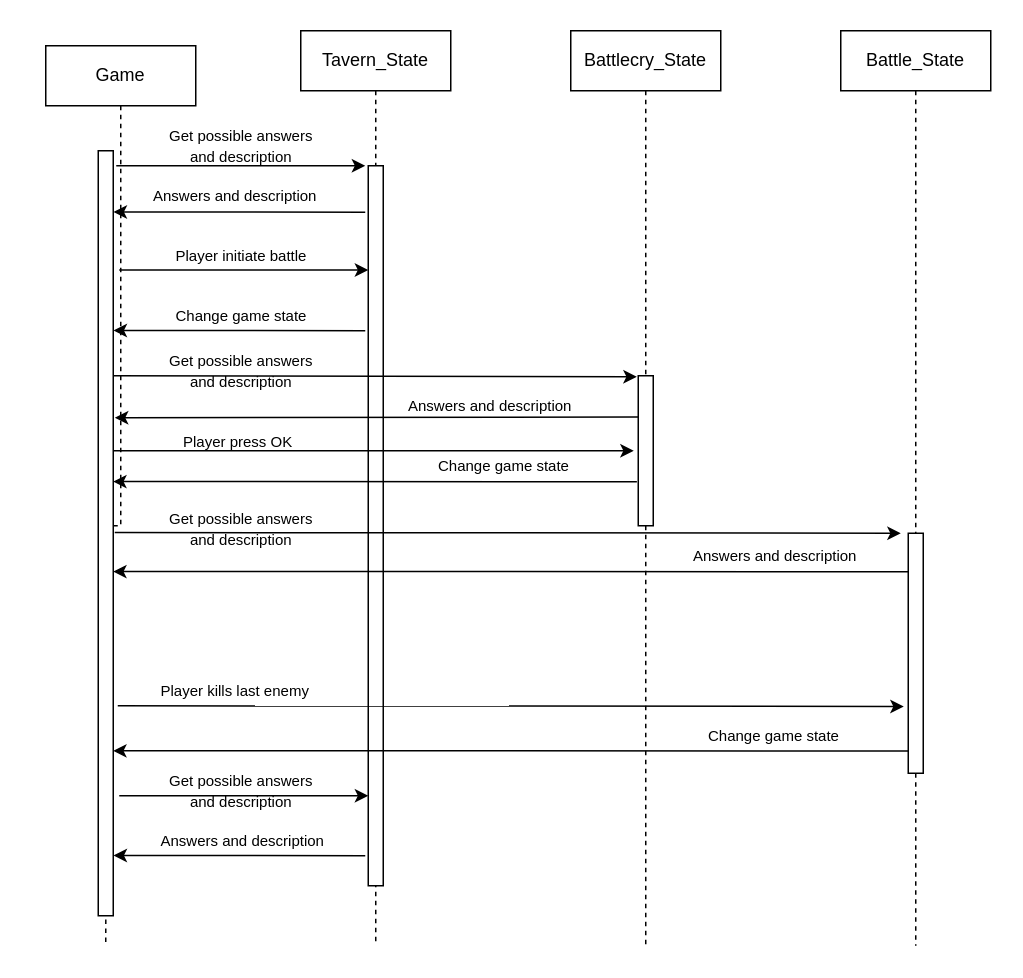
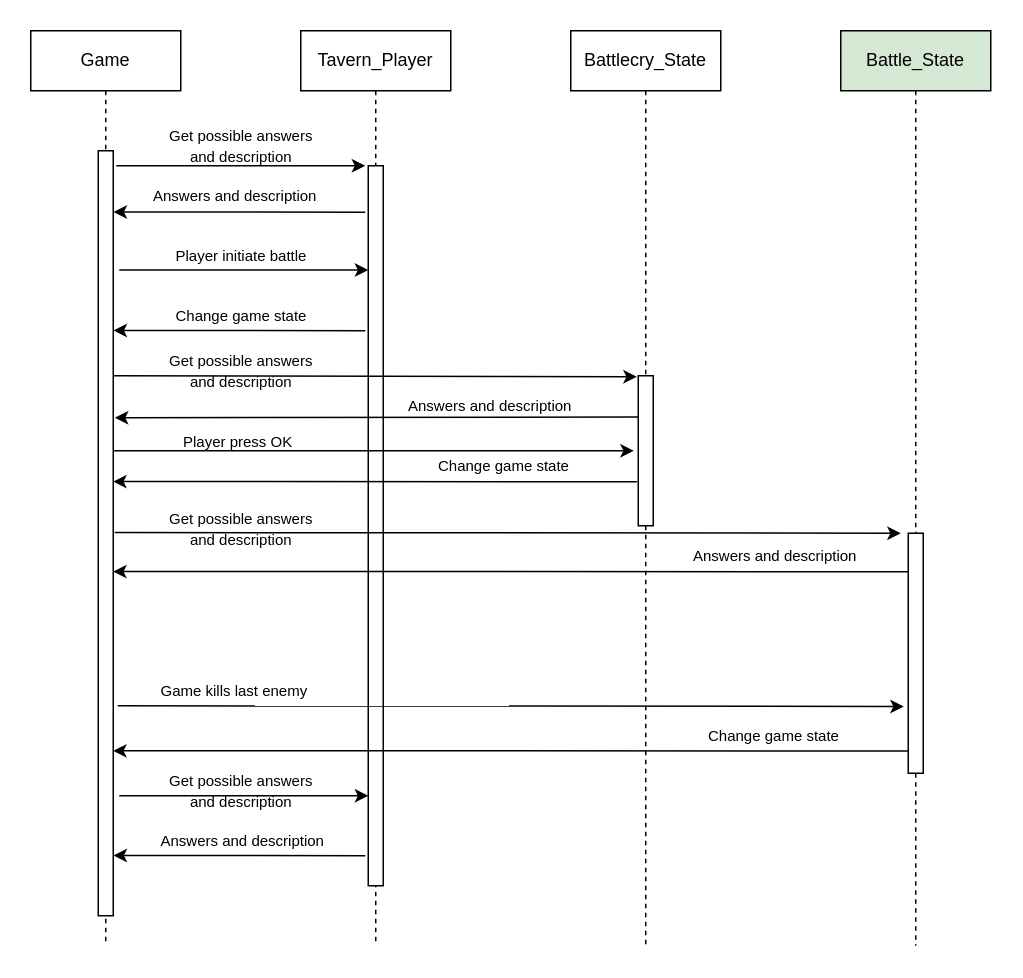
(376, 61) -> (376, 61)
(916, 61) -> (916, 61)
(121, 76) -> (106, 61)
(258, 691) -> (251, 691)
